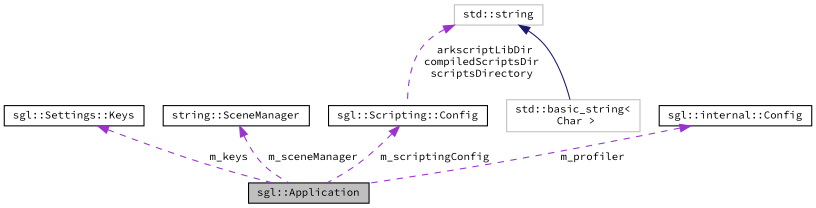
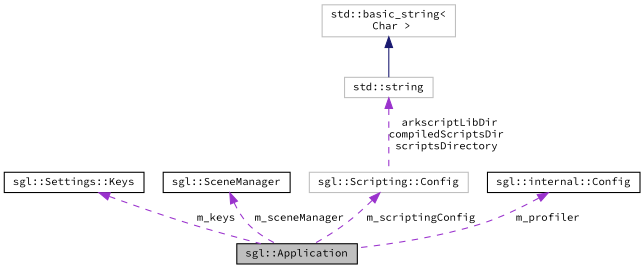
(555, 61) -> (389, 62)
(236, 116) -> (227, 182)
(408, 116) -> (389, 182)
